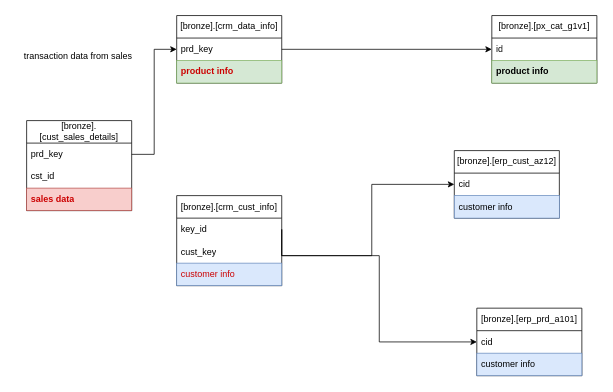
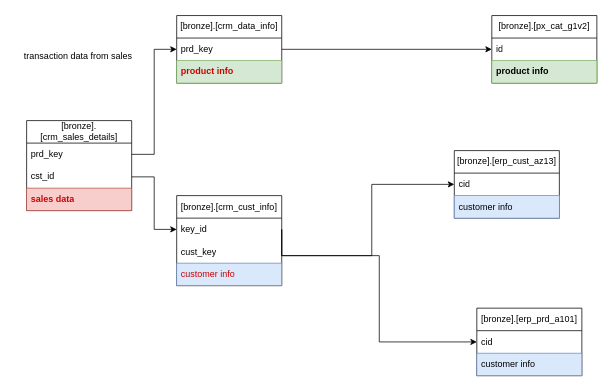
(544, 27) -> (544, 27)
(79, 132) -> (79, 132)
(507, 162) -> (507, 162)
none -> (154, 210)
